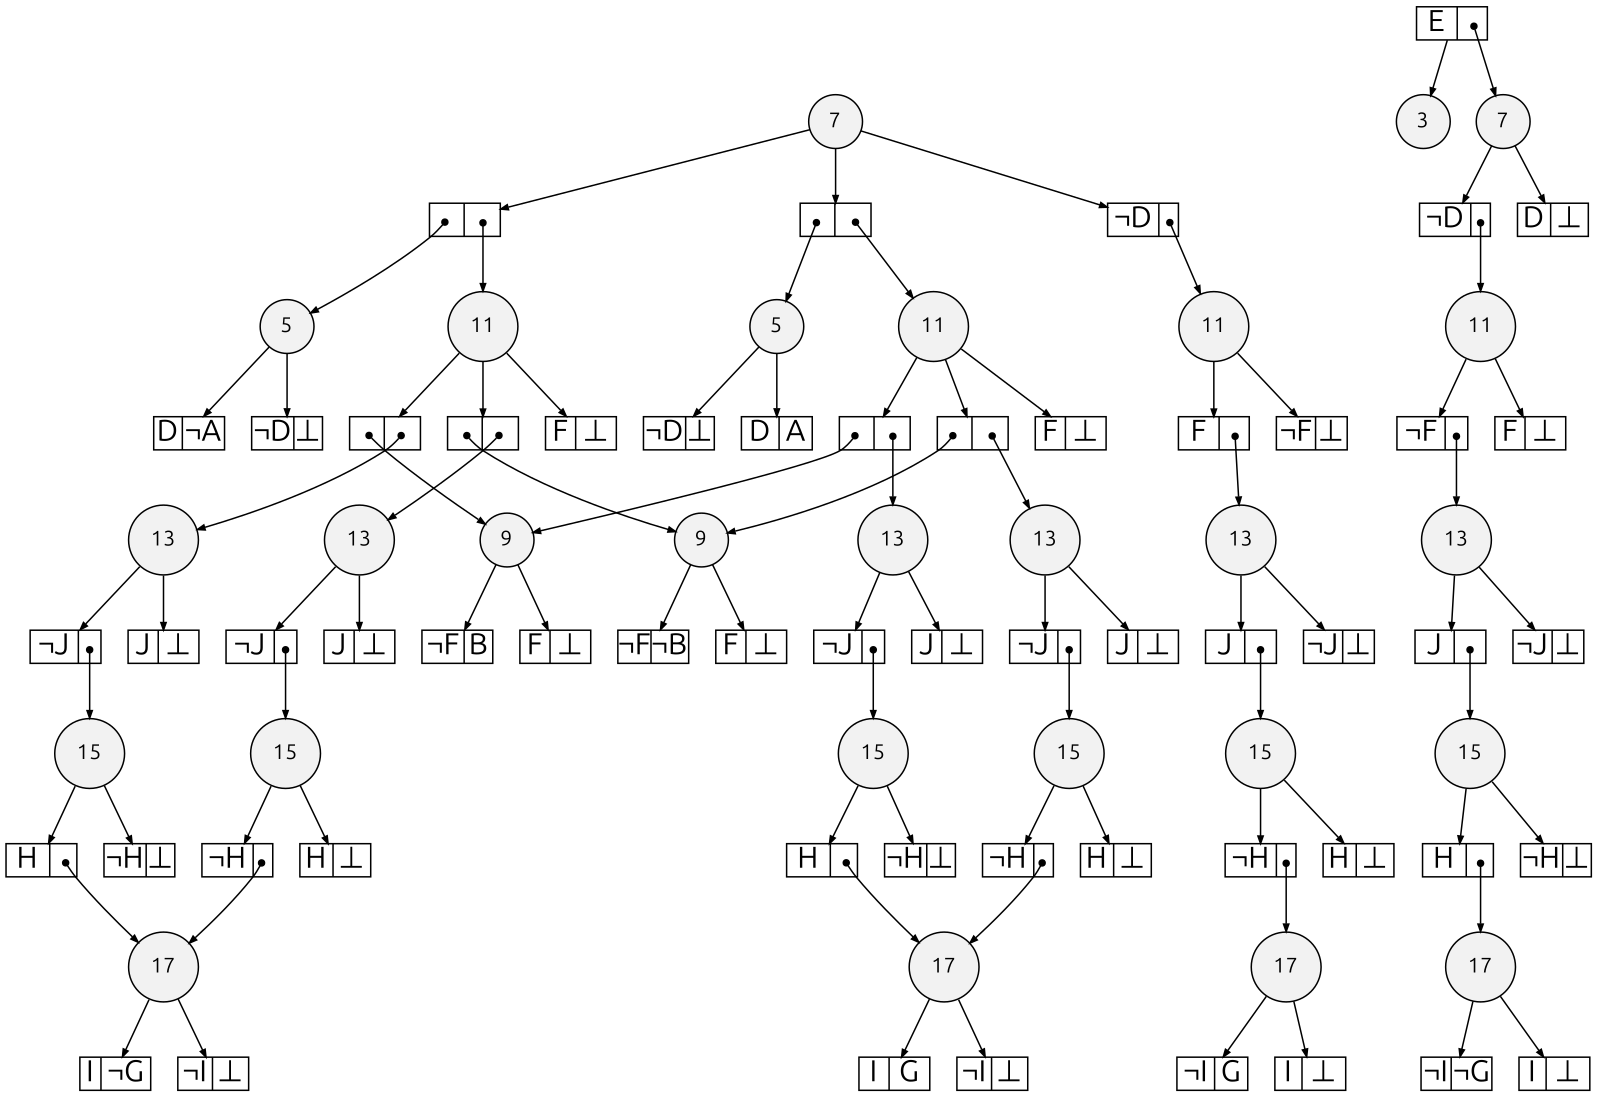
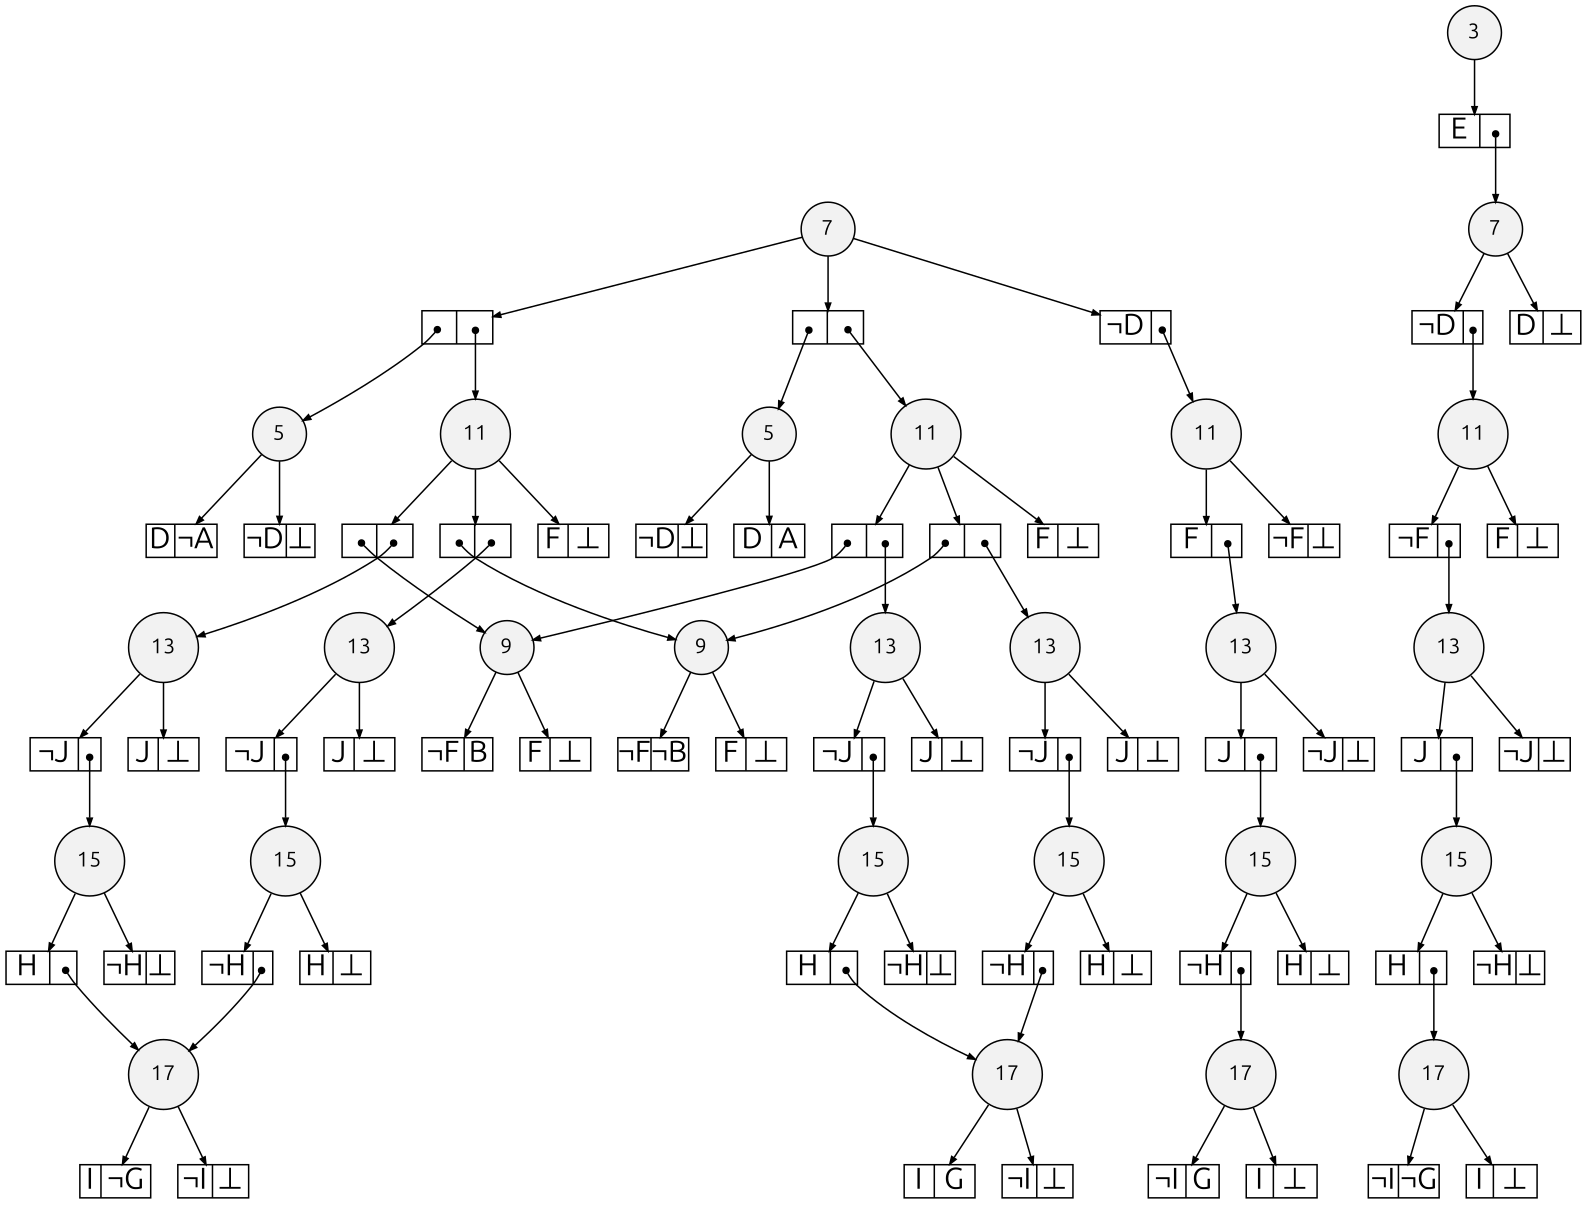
(1440, 64) -> (1475, 83)
